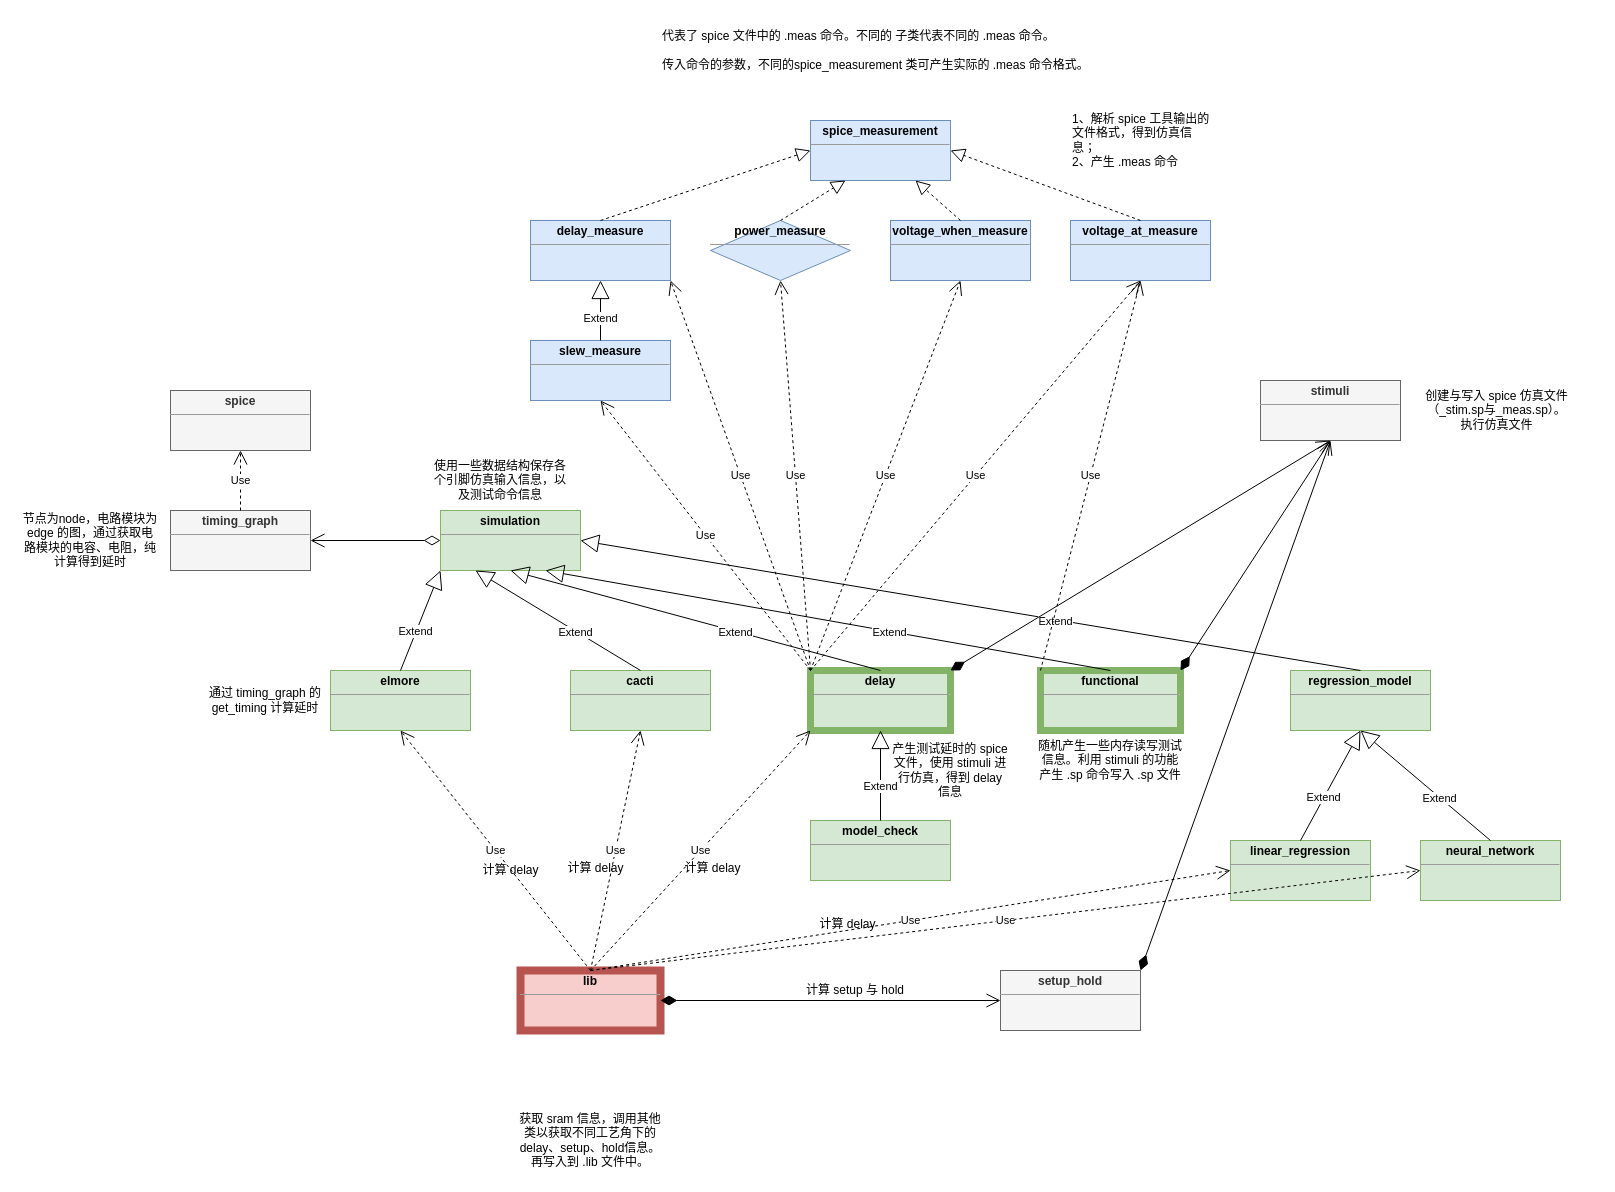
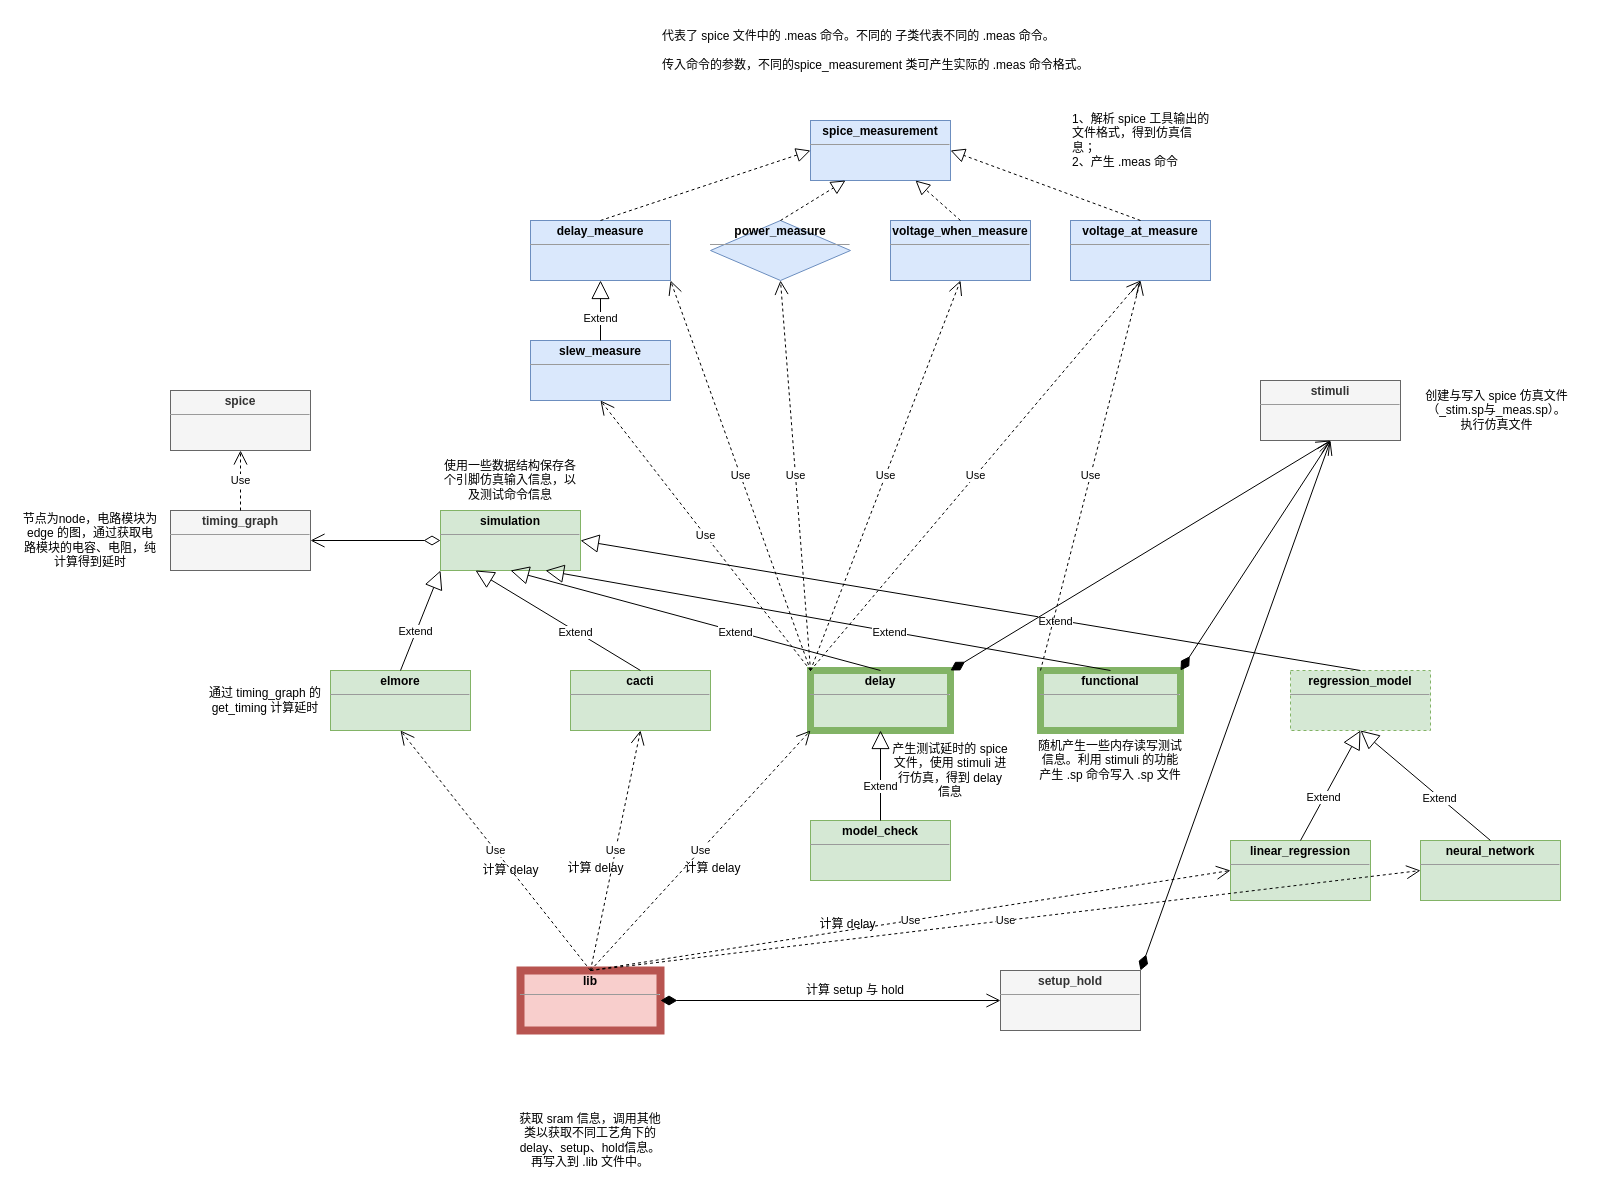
(501, 481) -> (511, 481)
(1361, 701) -> (1361, 701)
